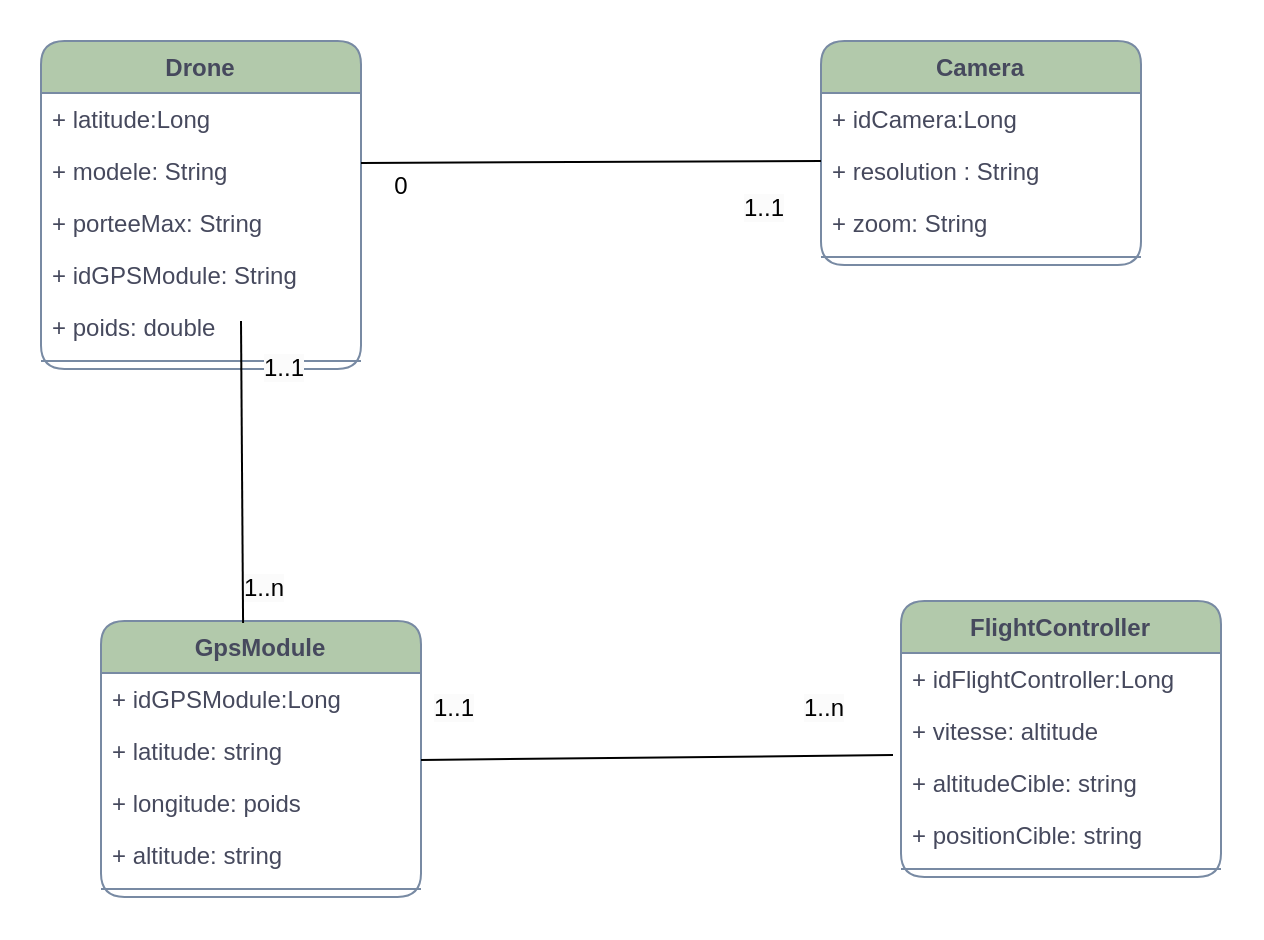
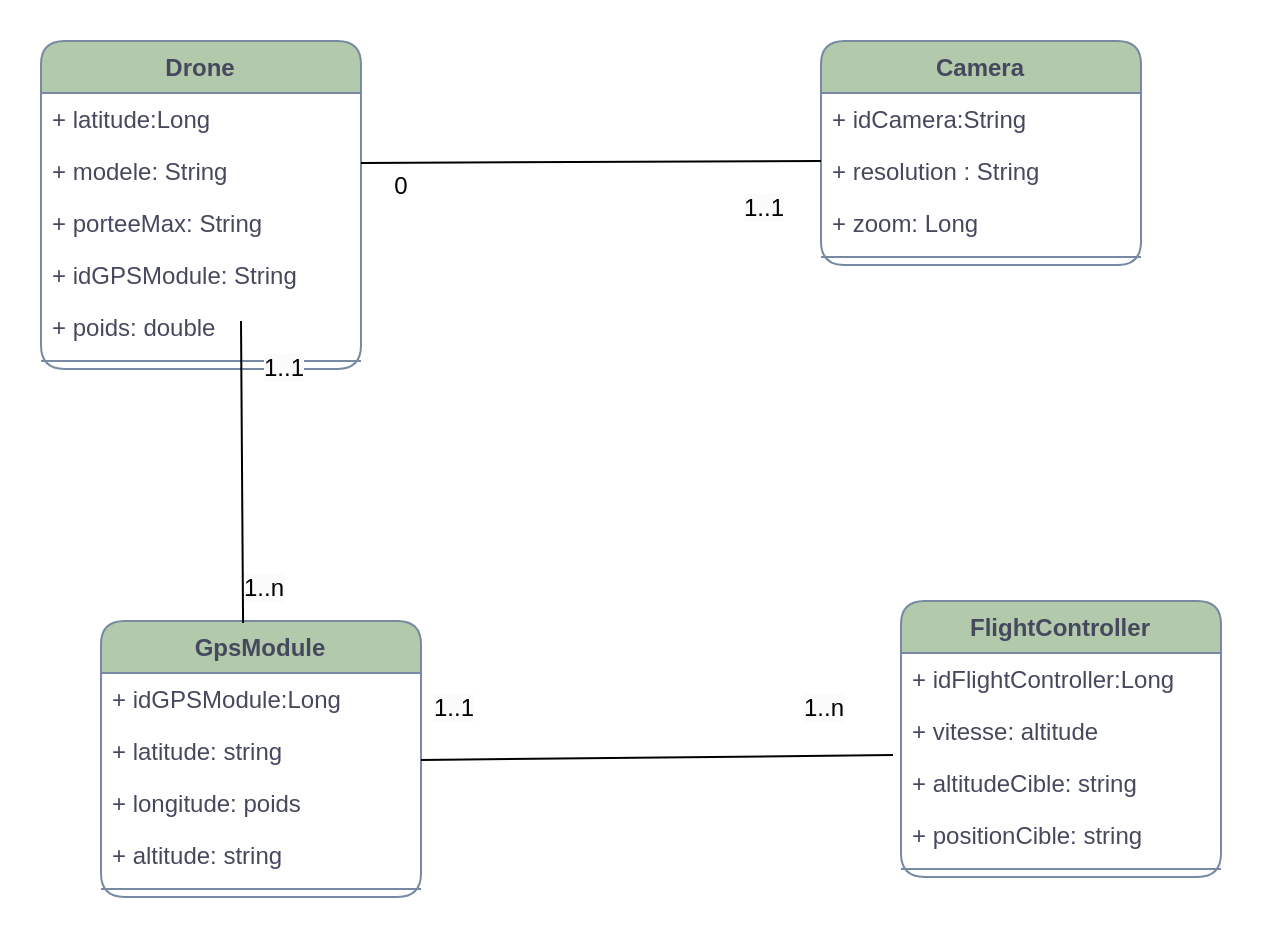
(924, 121) -> (935, 121)
(915, 225) -> (904, 225)
